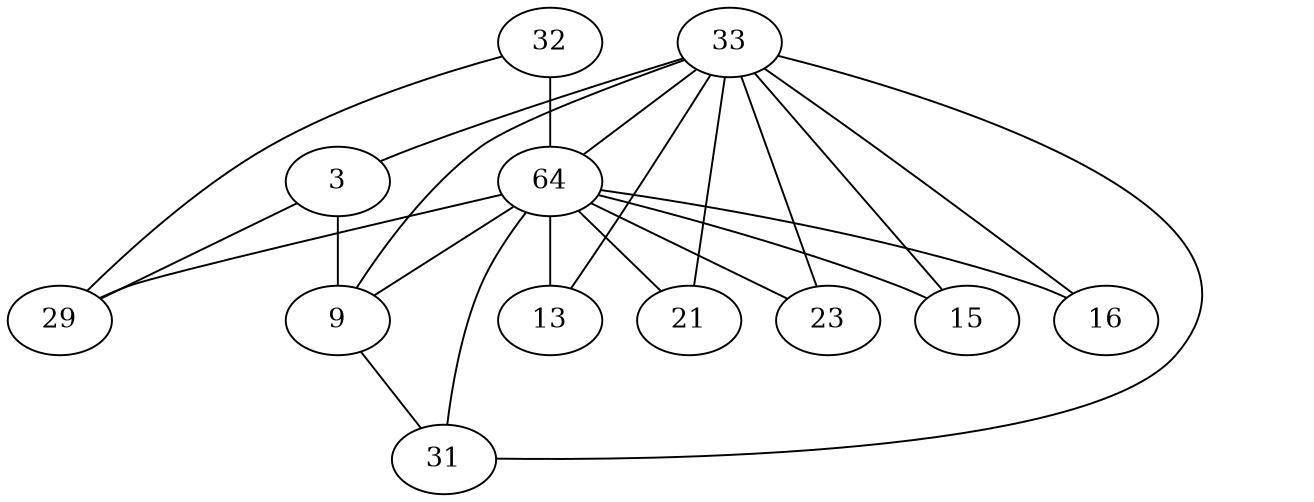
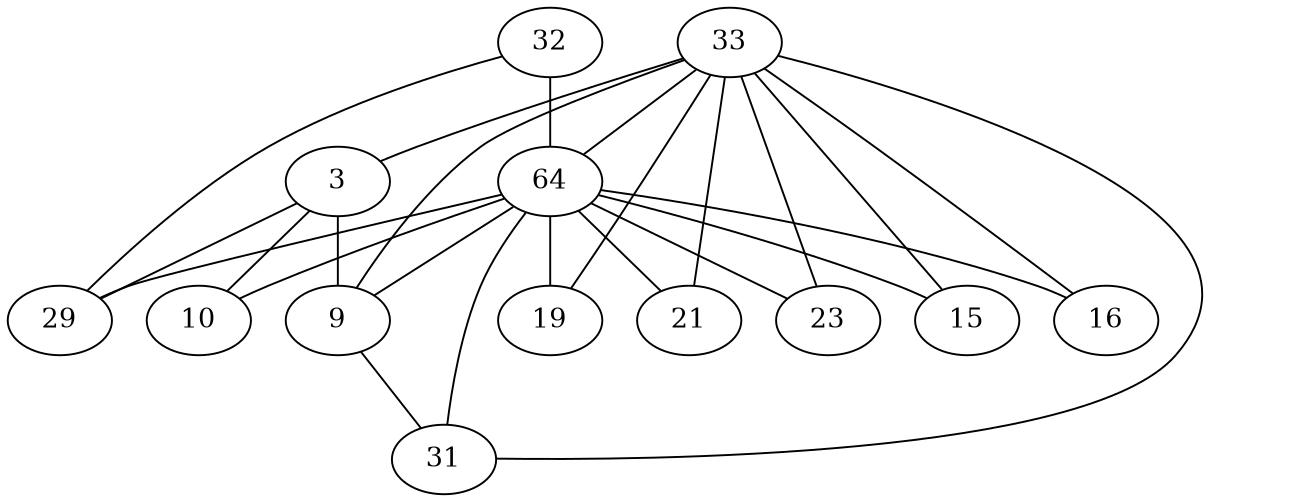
none -> (199, 320)
(550, 320) -> (550, 320)
